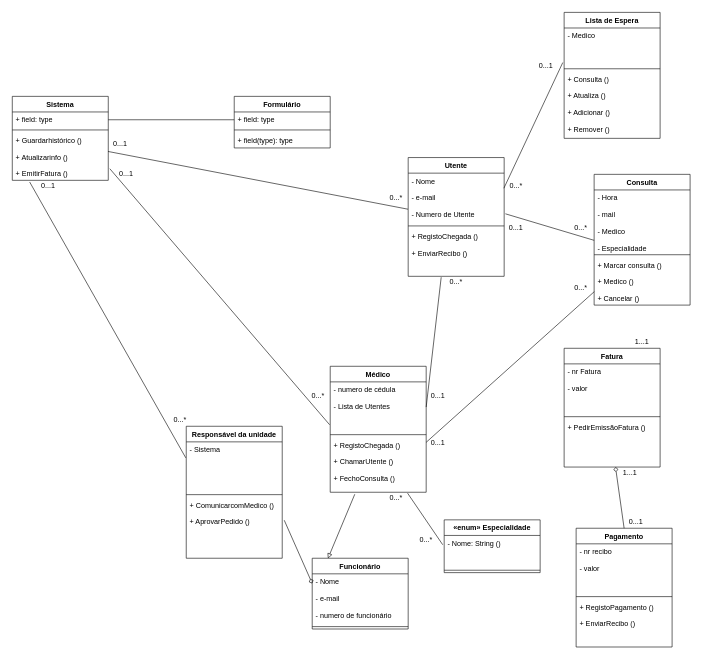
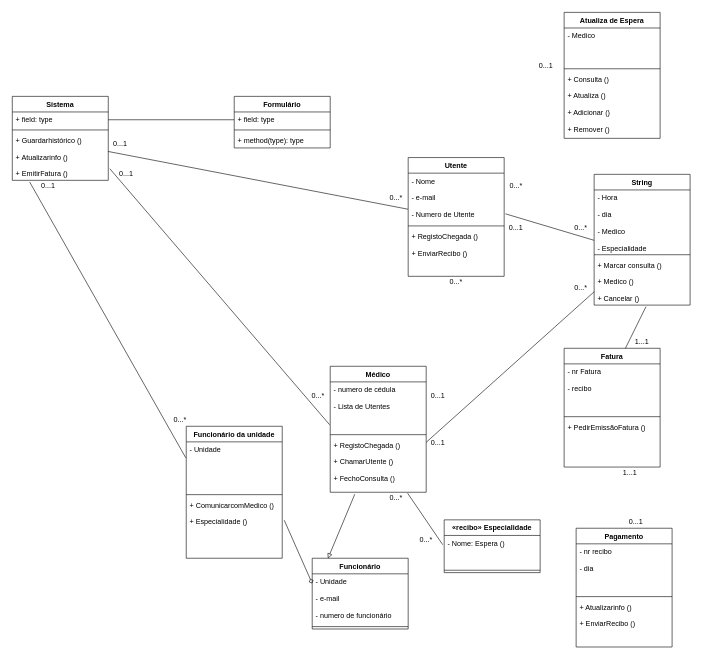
(612, 20) -> (612, 20)
(534, 124) -> none
(271, 140) -> (275, 140)
(642, 182) -> (642, 182)
(609, 198) -> (609, 198)
none -> (636, 328)
(434, 337) -> none
(588, 372) -> (588, 372)
(234, 434) -> (234, 434)
(206, 450) -> (206, 450)
(620, 500) -> none
(232, 505) -> (232, 505)
(492, 528) -> (492, 528)
(477, 544) -> (478, 544)
(599, 552) -> (599, 552)
(327, 582) -> (332, 582)
(619, 607) -> (611, 607)
